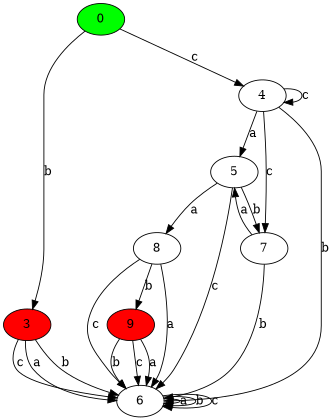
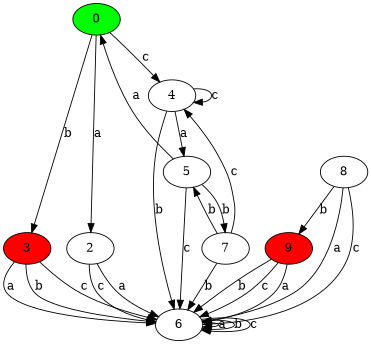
(266, 167) -> (225, 170)
(192, 202) -> (130, 107)
(244, 210) -> (212, 210)
none -> (90, 248)
